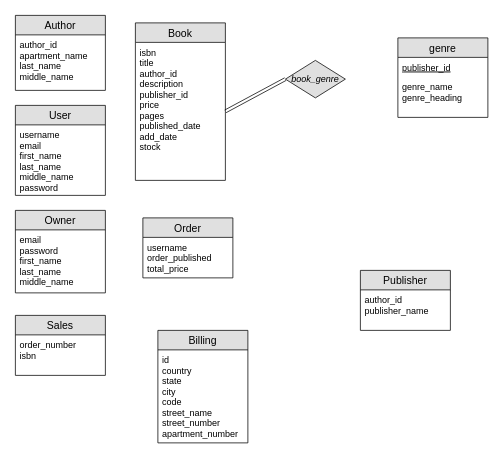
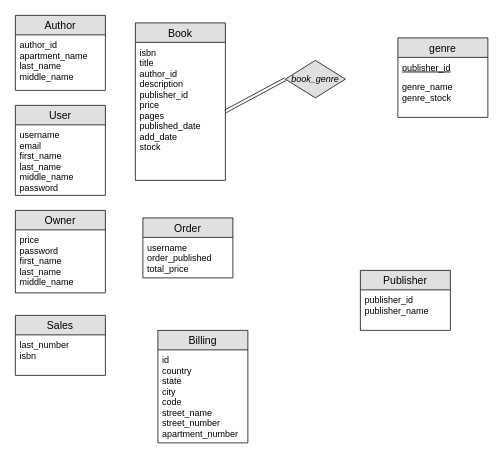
(427, 87) -> (427, 87)
(30, 240) -> (31, 240)
(386, 300) -> (391, 300)
(50, 345) -> (46, 345)
